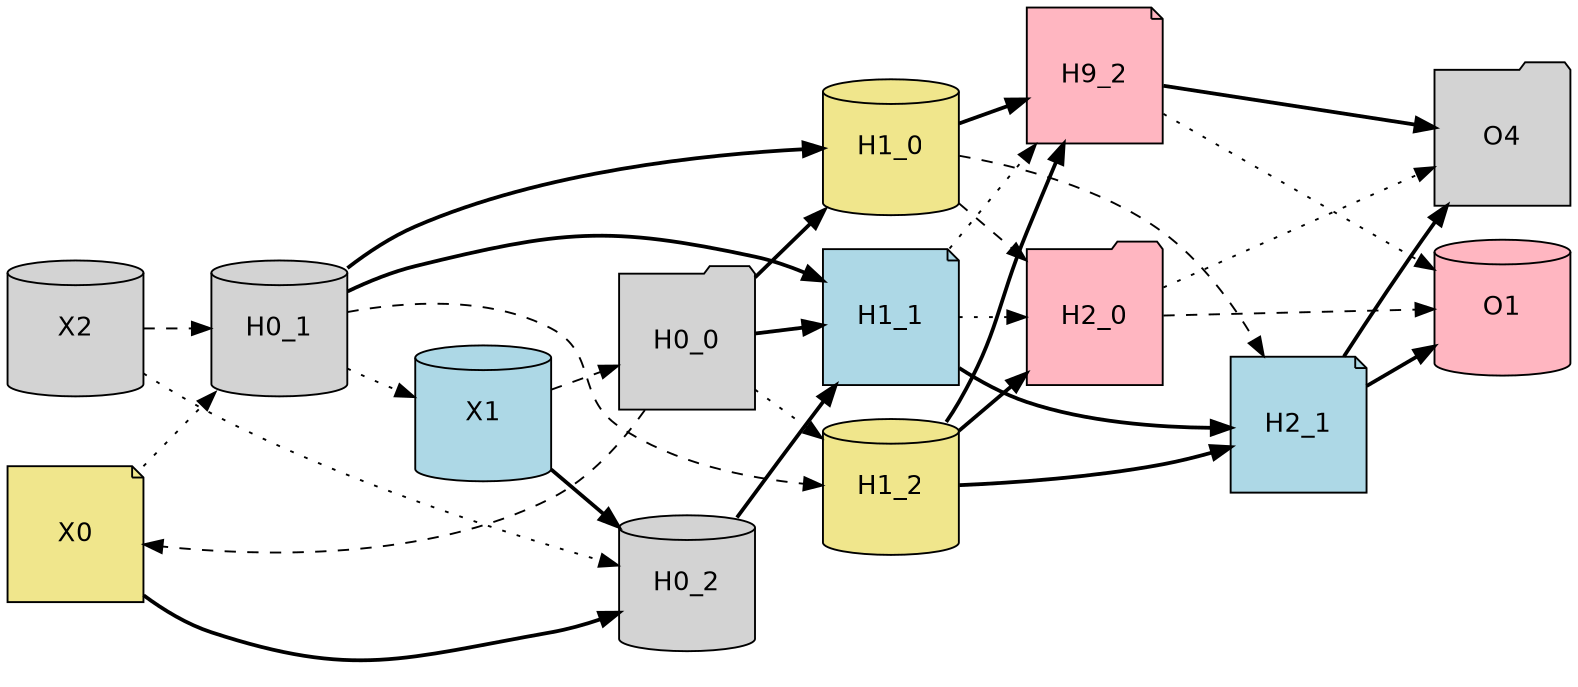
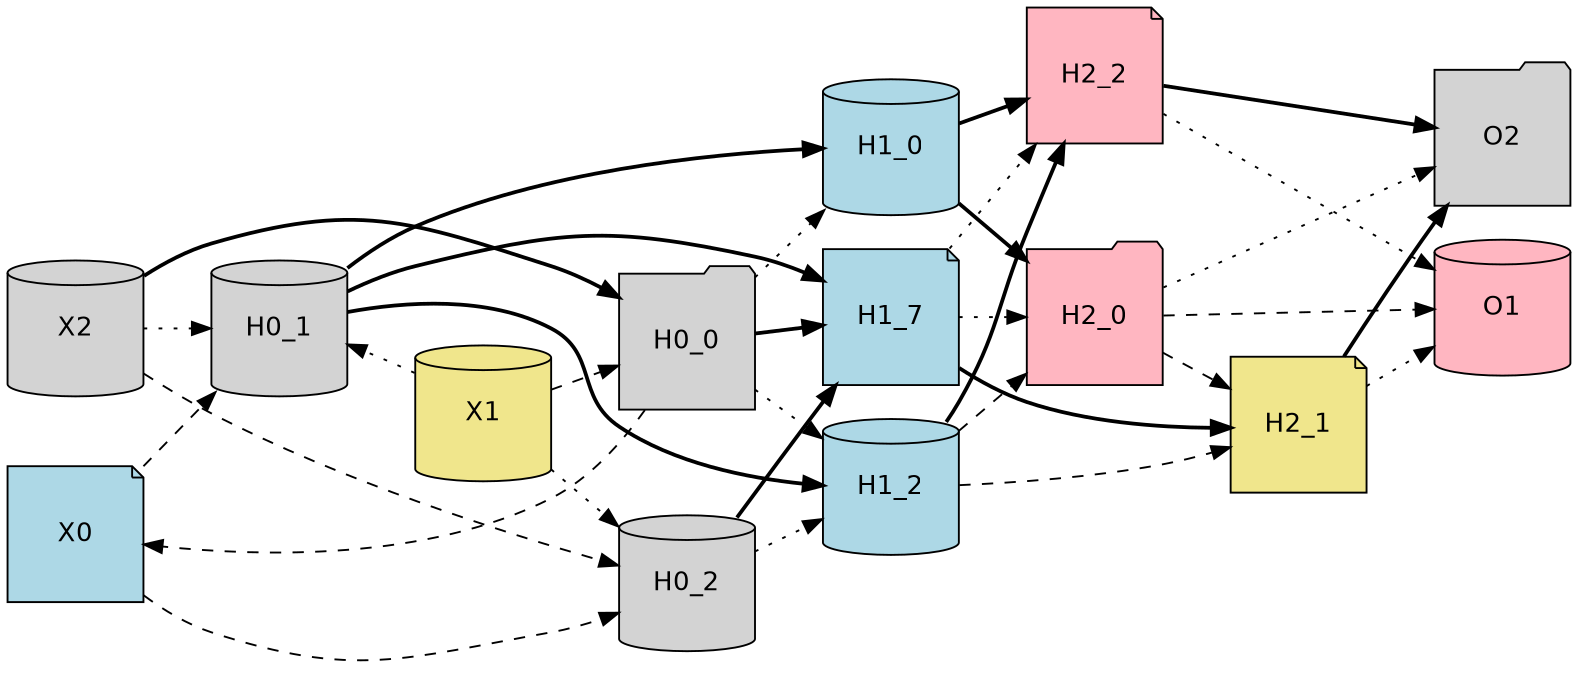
(1095, 76) -> (1095, 76)
(1502, 138) -> (1502, 138)
(891, 147) -> (891, 147)
(1130, 212) -> (1188, 366)
none -> (373, 221)
(985, 226) -> (985, 226)
(783, 250) -> (783, 250)
(891, 317) -> (891, 317)
(167, 328) -> (167, 328)
(579, 358) -> (579, 358)
(1392, 371) -> (1392, 371)
(372, 380) -> (390, 362)
(985, 408) -> (985, 408)
(483, 413) -> (483, 413)
(1299, 425) -> (1299, 425)
(173, 436) -> (173, 436)
(1087, 475) -> (1087, 475)
(365, 482) -> (365, 482)
(891, 487) -> (891, 487)
(580, 494) -> (580, 494)
(76, 534) -> (76, 534)
none -> (780, 539)
(368, 660) -> (368, 660)
